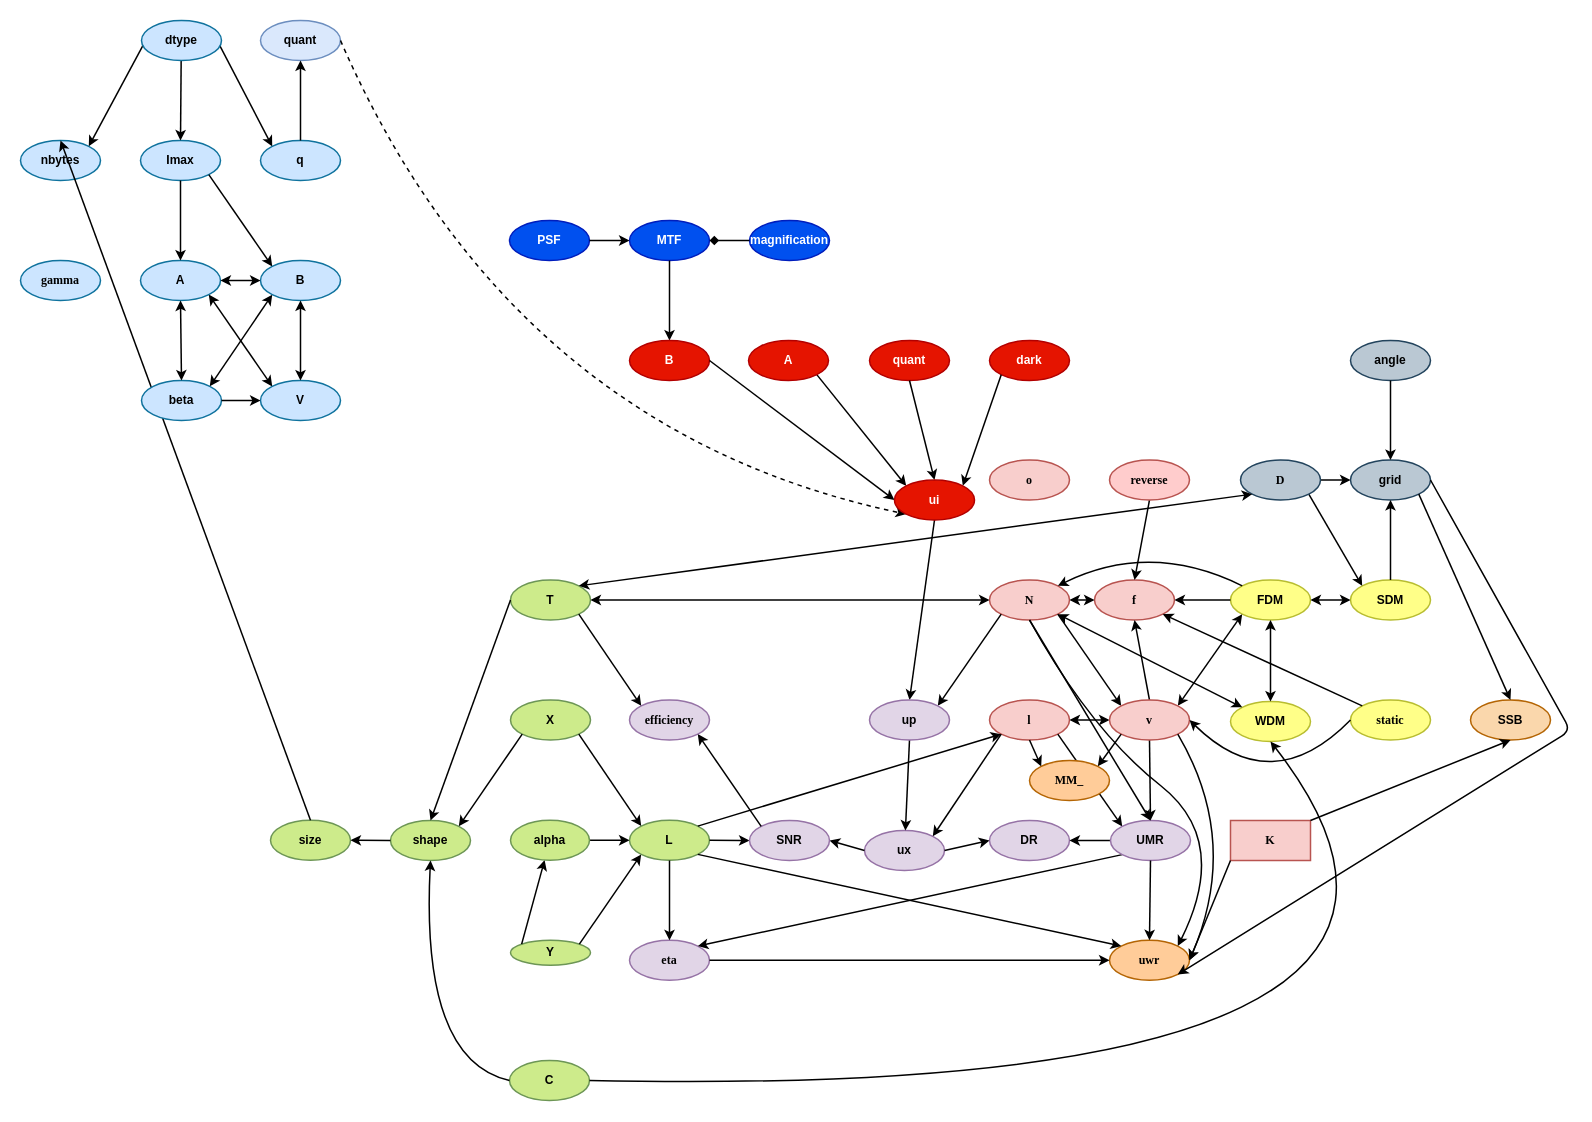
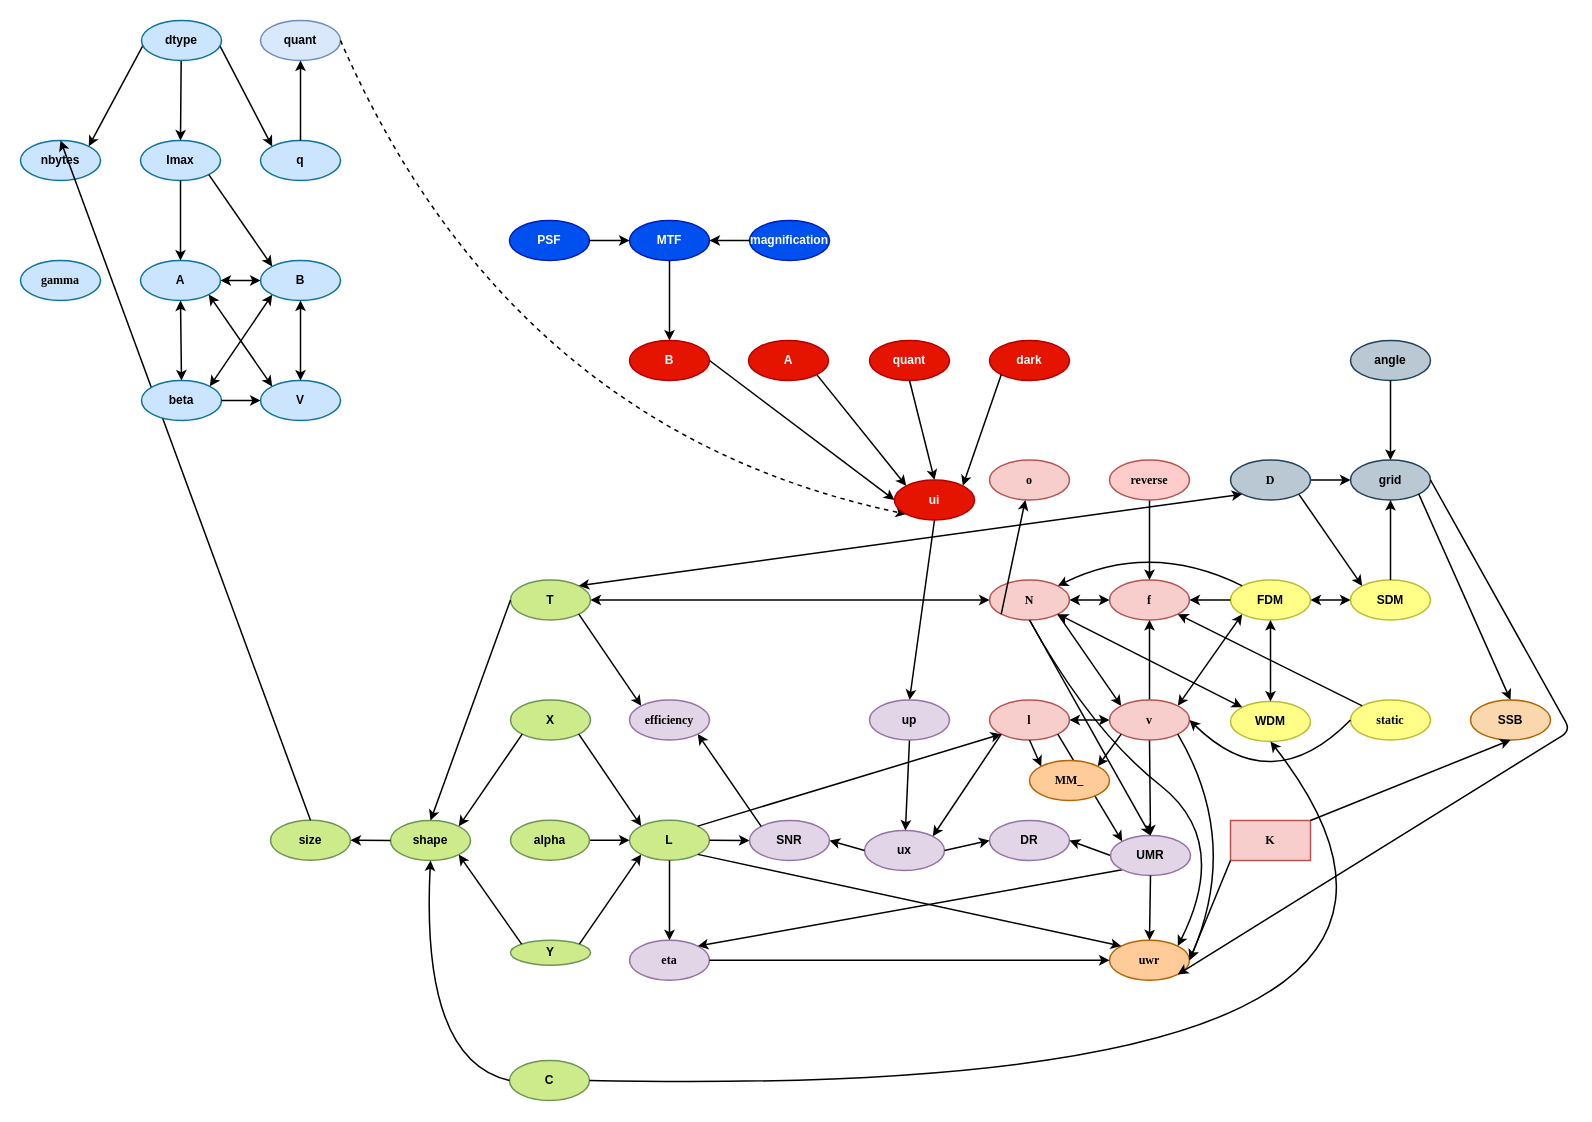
(719, 241) -> (719, 241)
(1281, 480) -> (1271, 480)
(1135, 600) -> (1150, 600)
(972, 657) -> (1013, 561)
(1151, 841) -> (1151, 856)
(532, 905) -> (492, 902)
